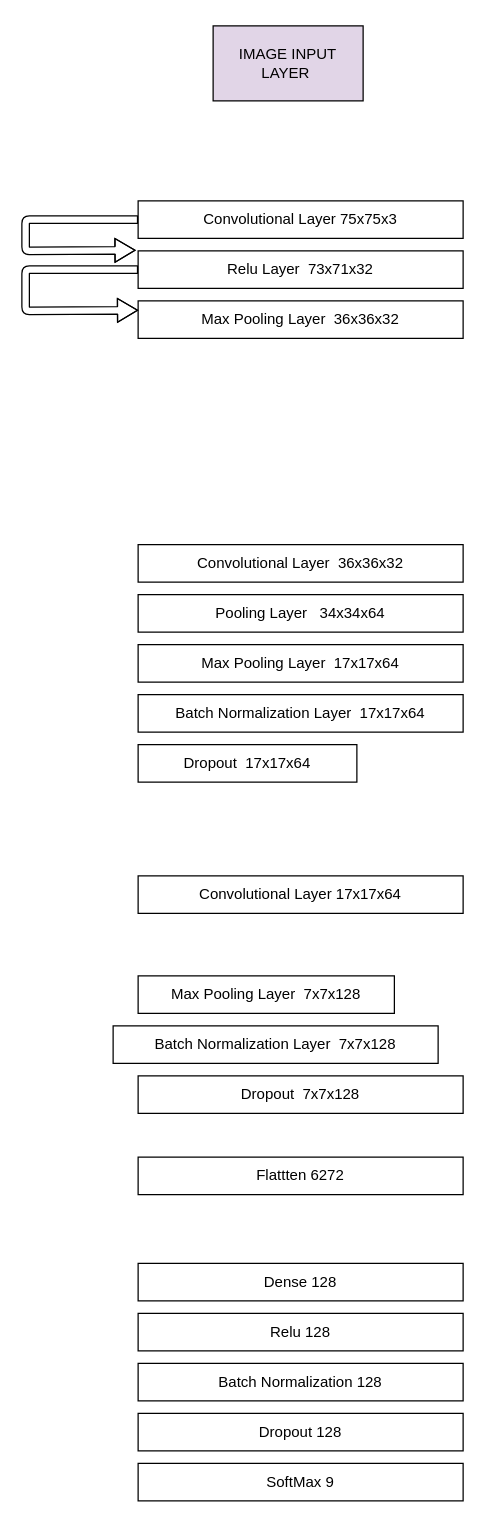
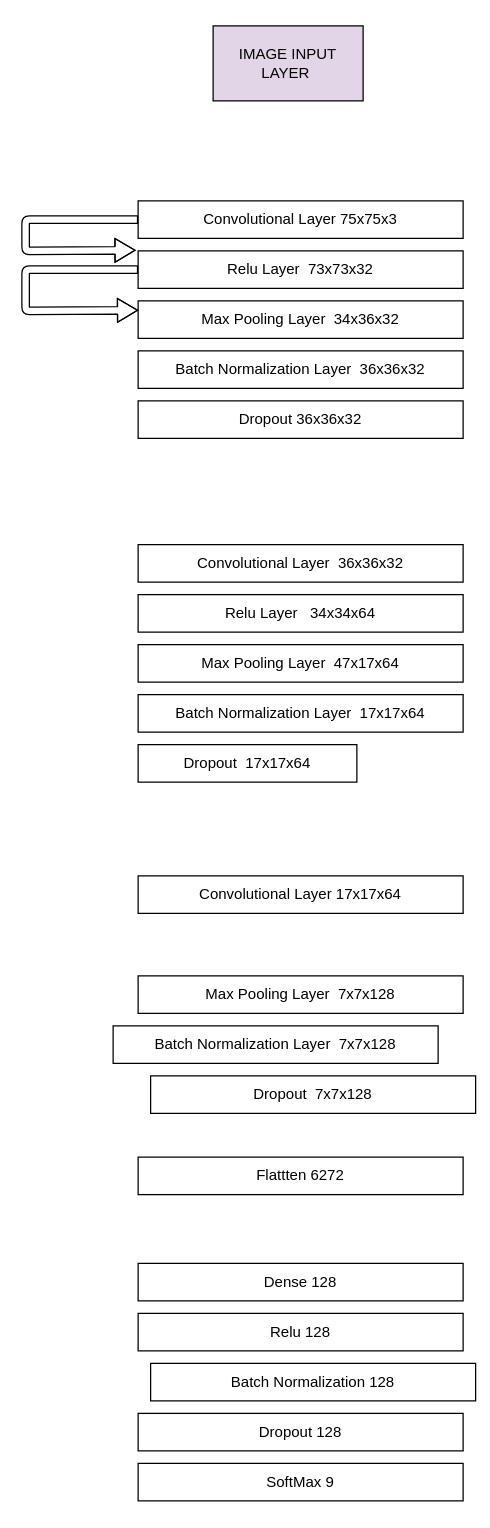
(301, 269) -> (301, 269)
(301, 319) -> (301, 319)
none -> (301, 369)
none -> (301, 419)
(301, 613) -> (301, 613)
(301, 663) -> (301, 663)
(266, 994) -> (301, 994)
(301, 1094) -> (313, 1094)
(301, 1382) -> (313, 1382)
